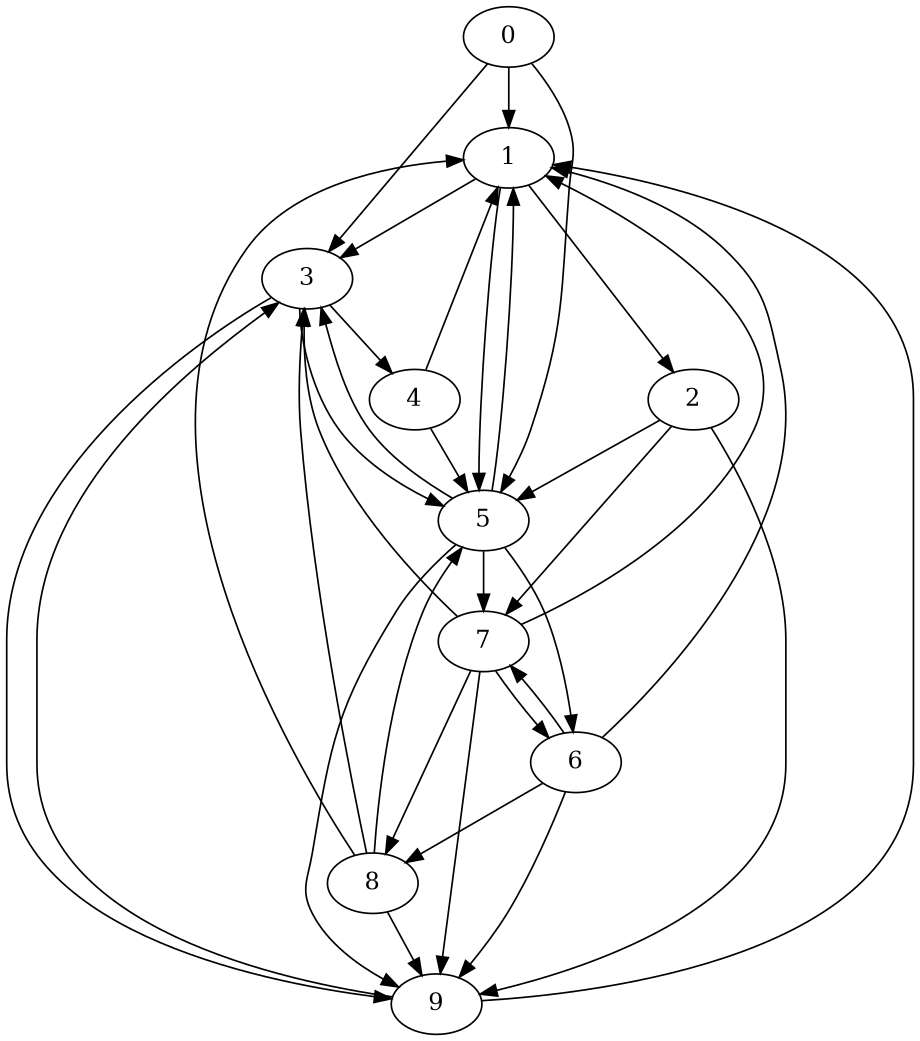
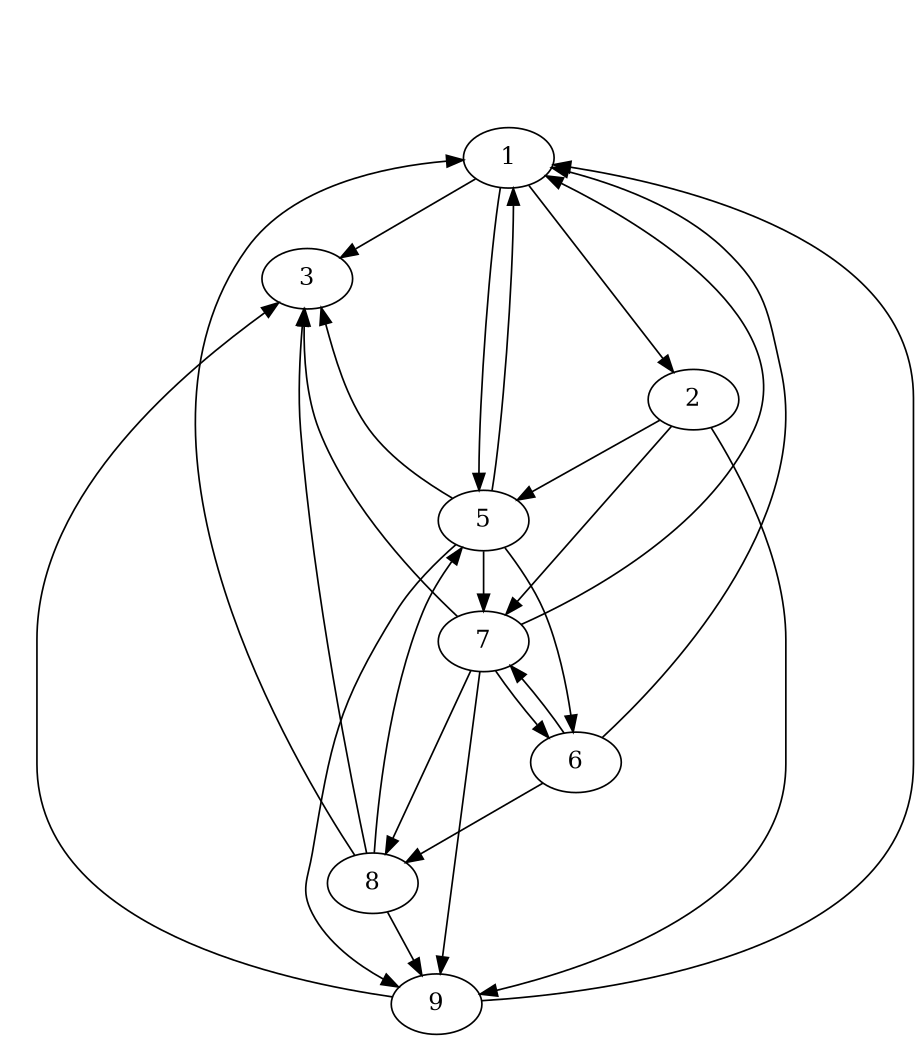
(509, 37) -> none
(415, 400) -> none
(335, 423) -> none
(7, 712) -> none
(525, 882) -> none
